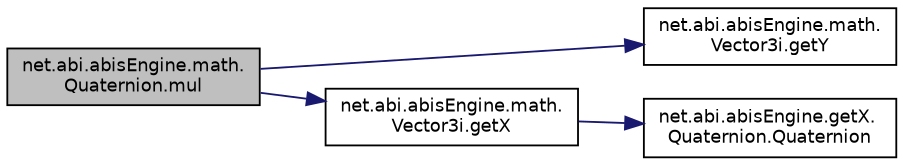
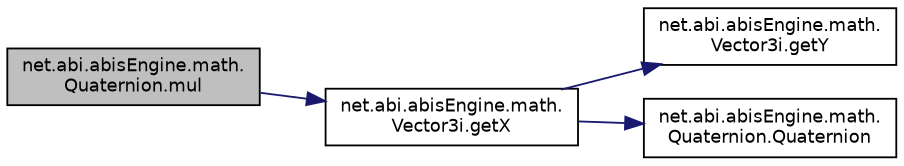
(443, 57) -> (602, 79)
(770, 128) -> (770, 128)
